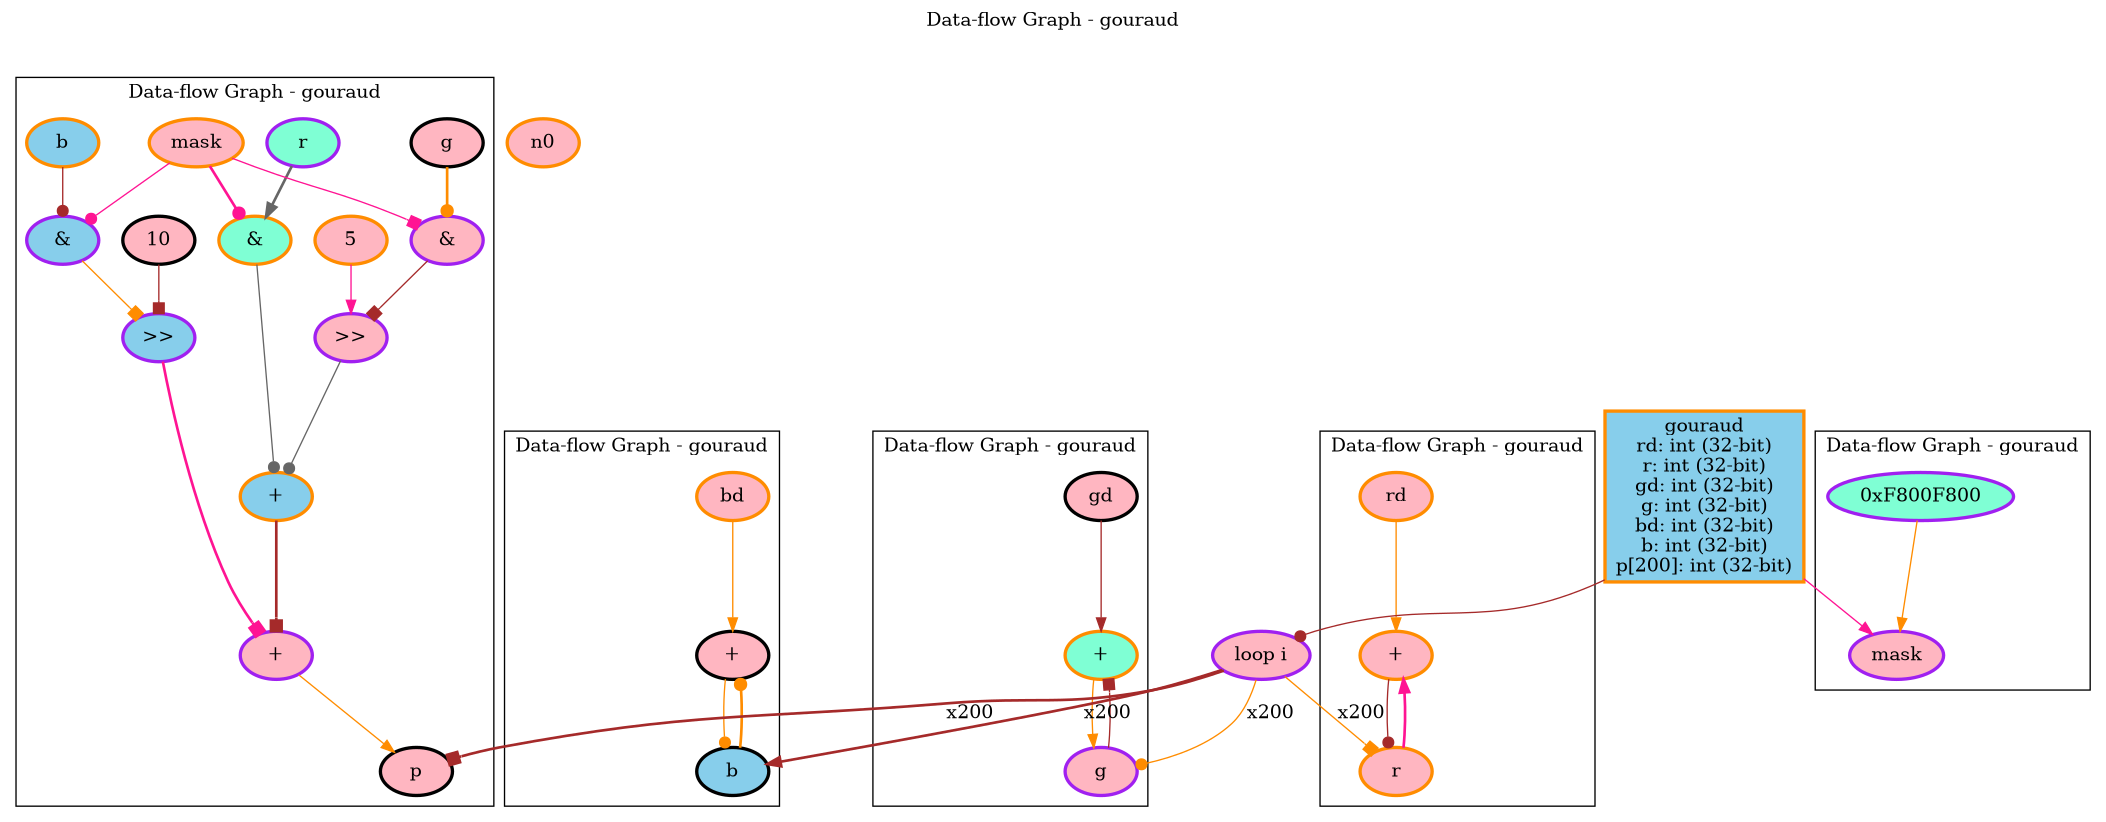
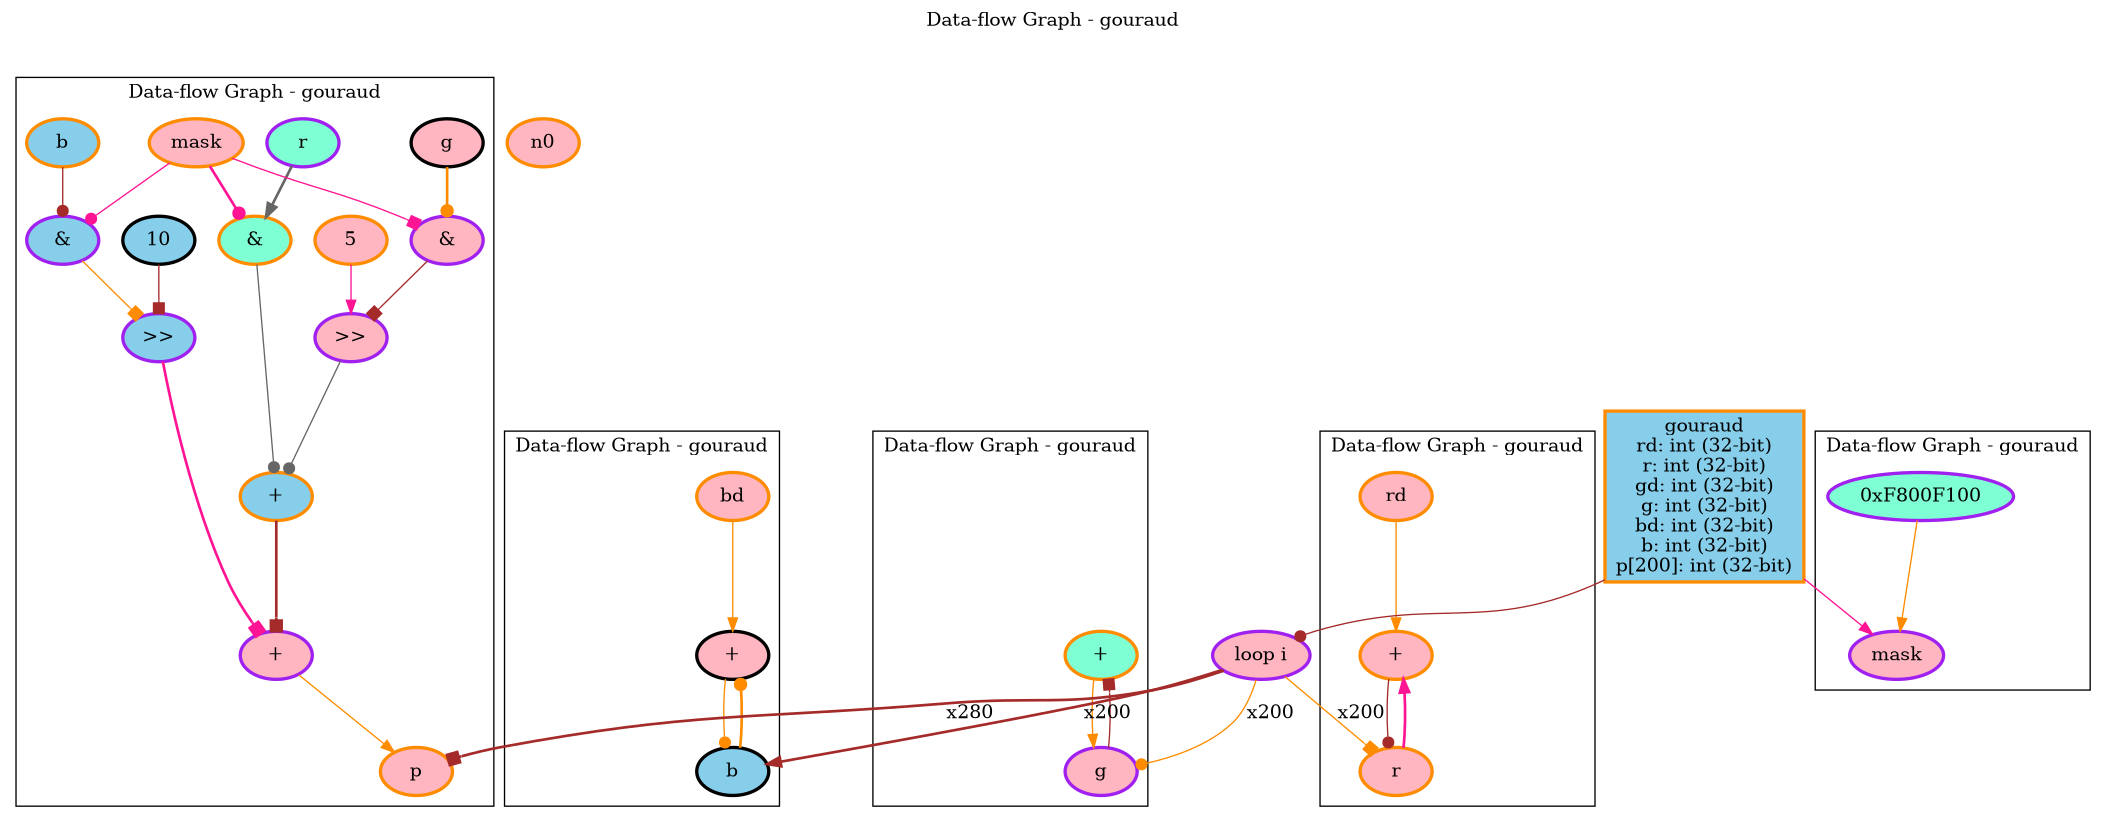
(159, 240) -> (159, 240)
(1101, 497) -> none
(1921, 497) -> (1921, 497)
(970, 713) -> (970, 713)
(416, 771) -> (416, 771)
